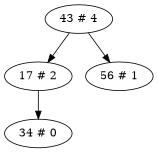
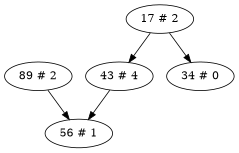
(61, 44) -> (142, 44)
none -> (38, 76)
